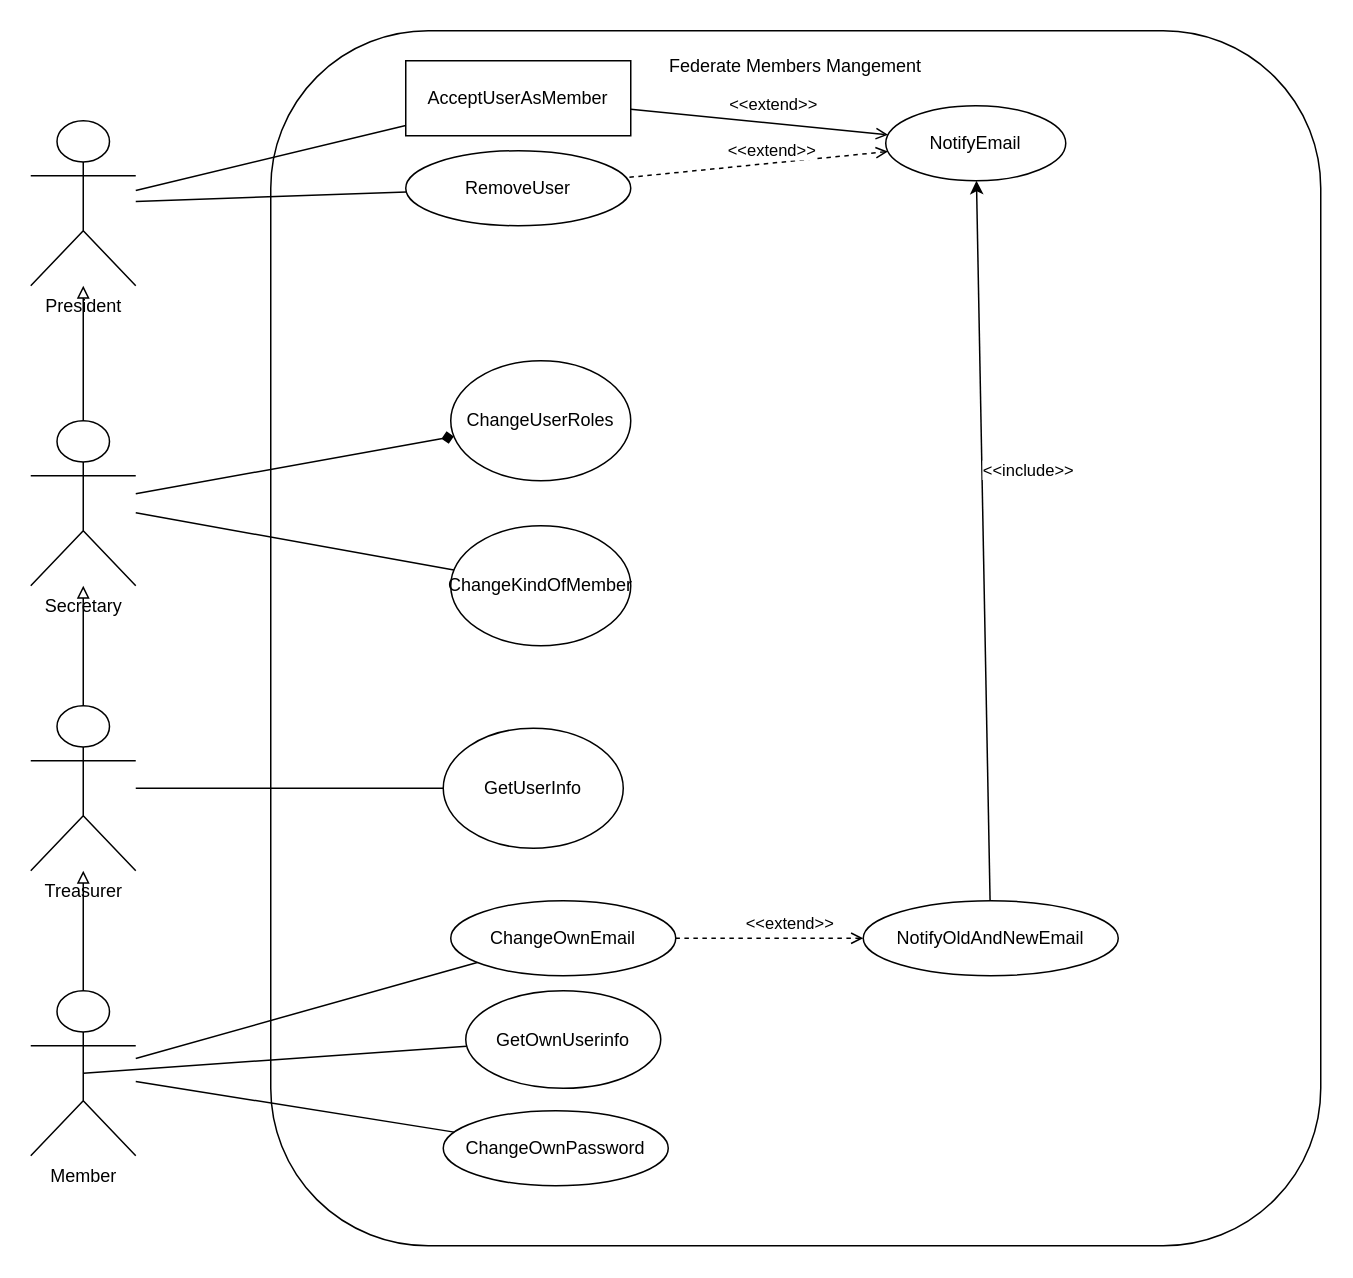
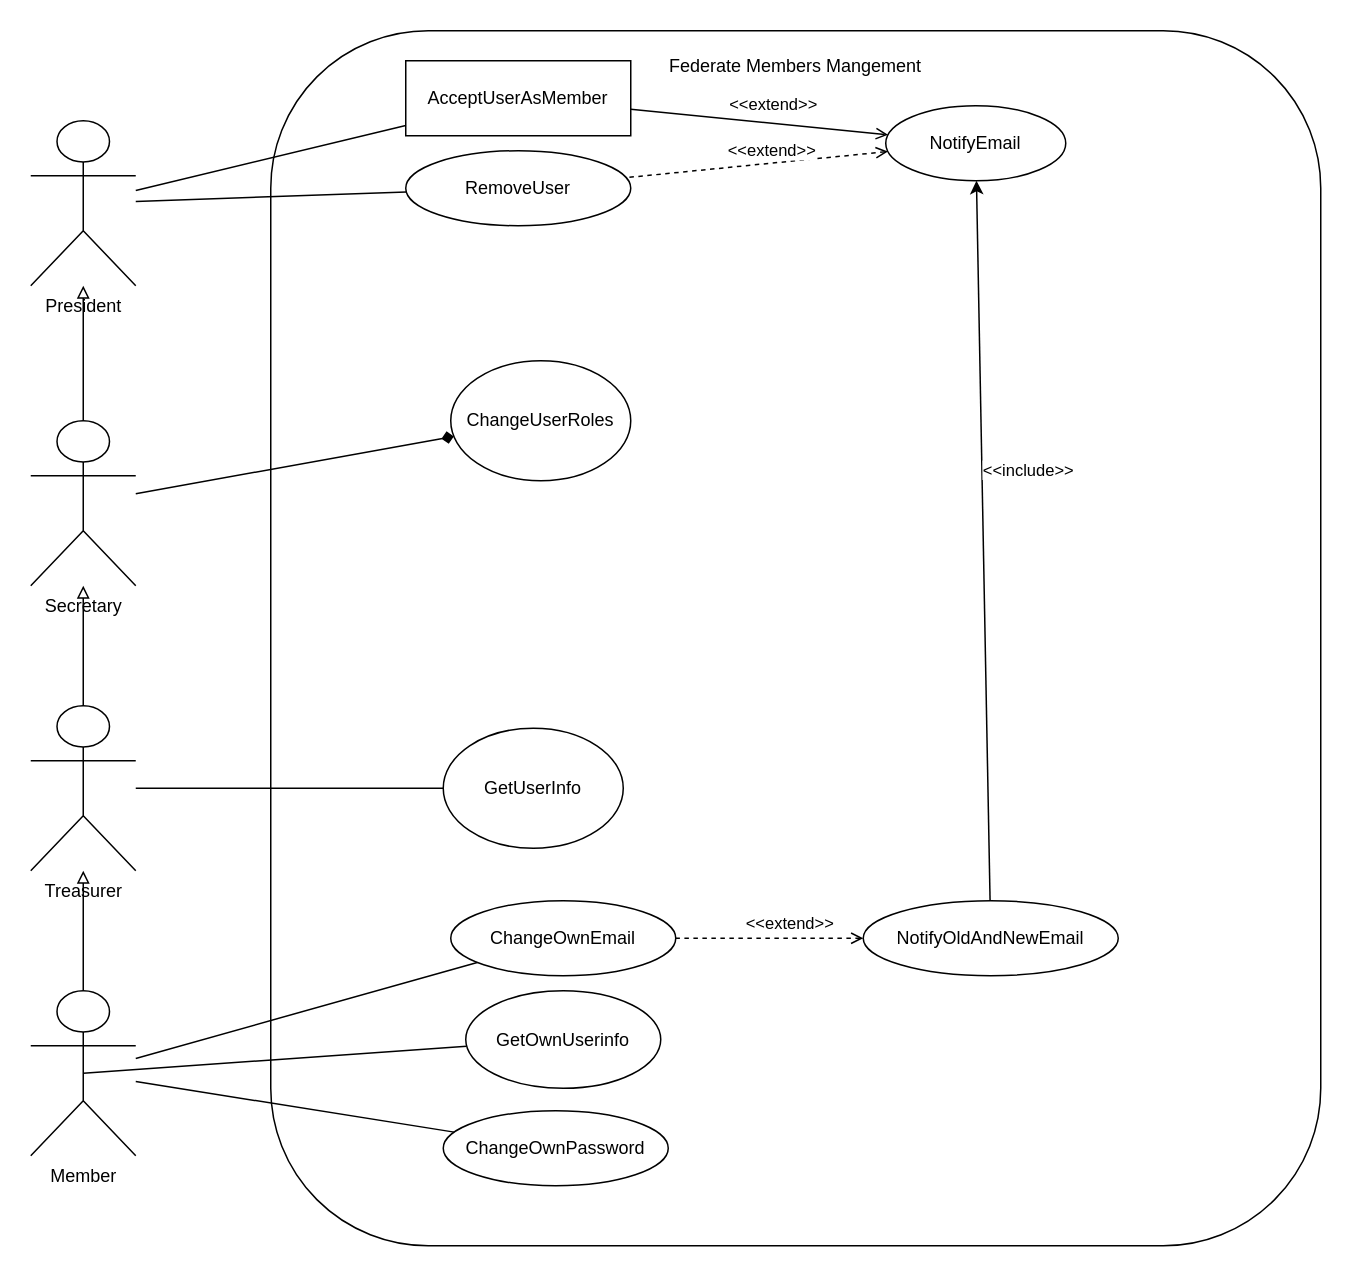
(294, 541) -> none
(541, 586) -> none
